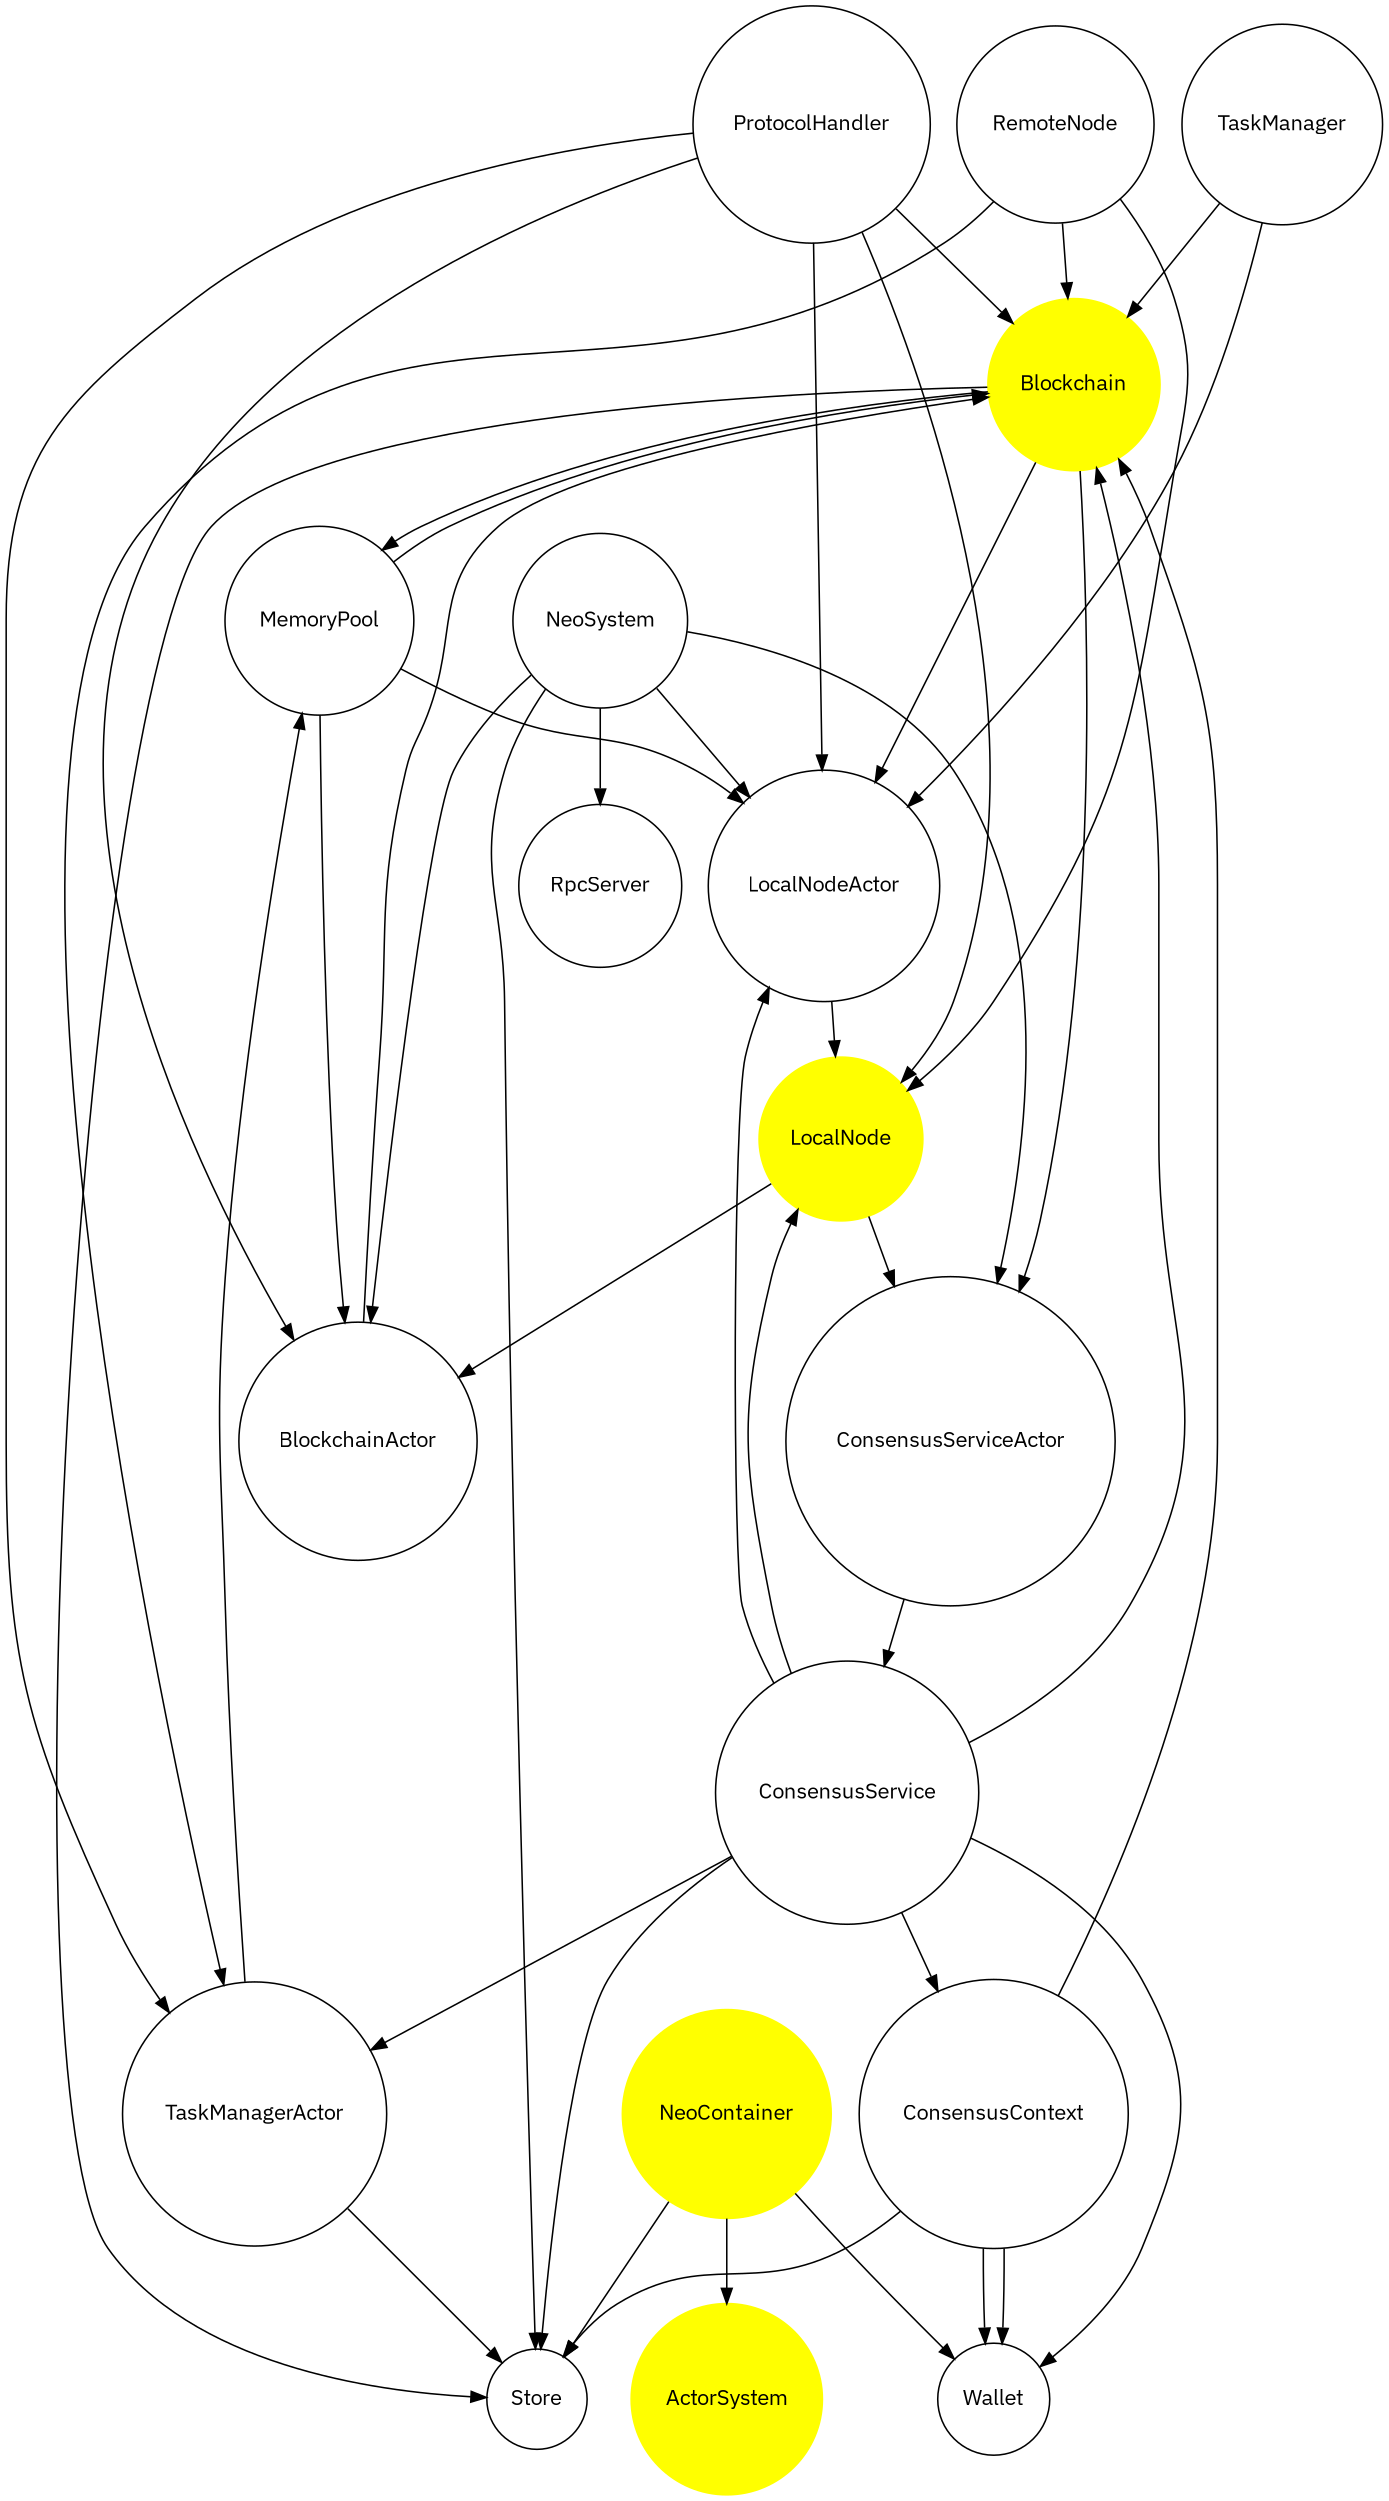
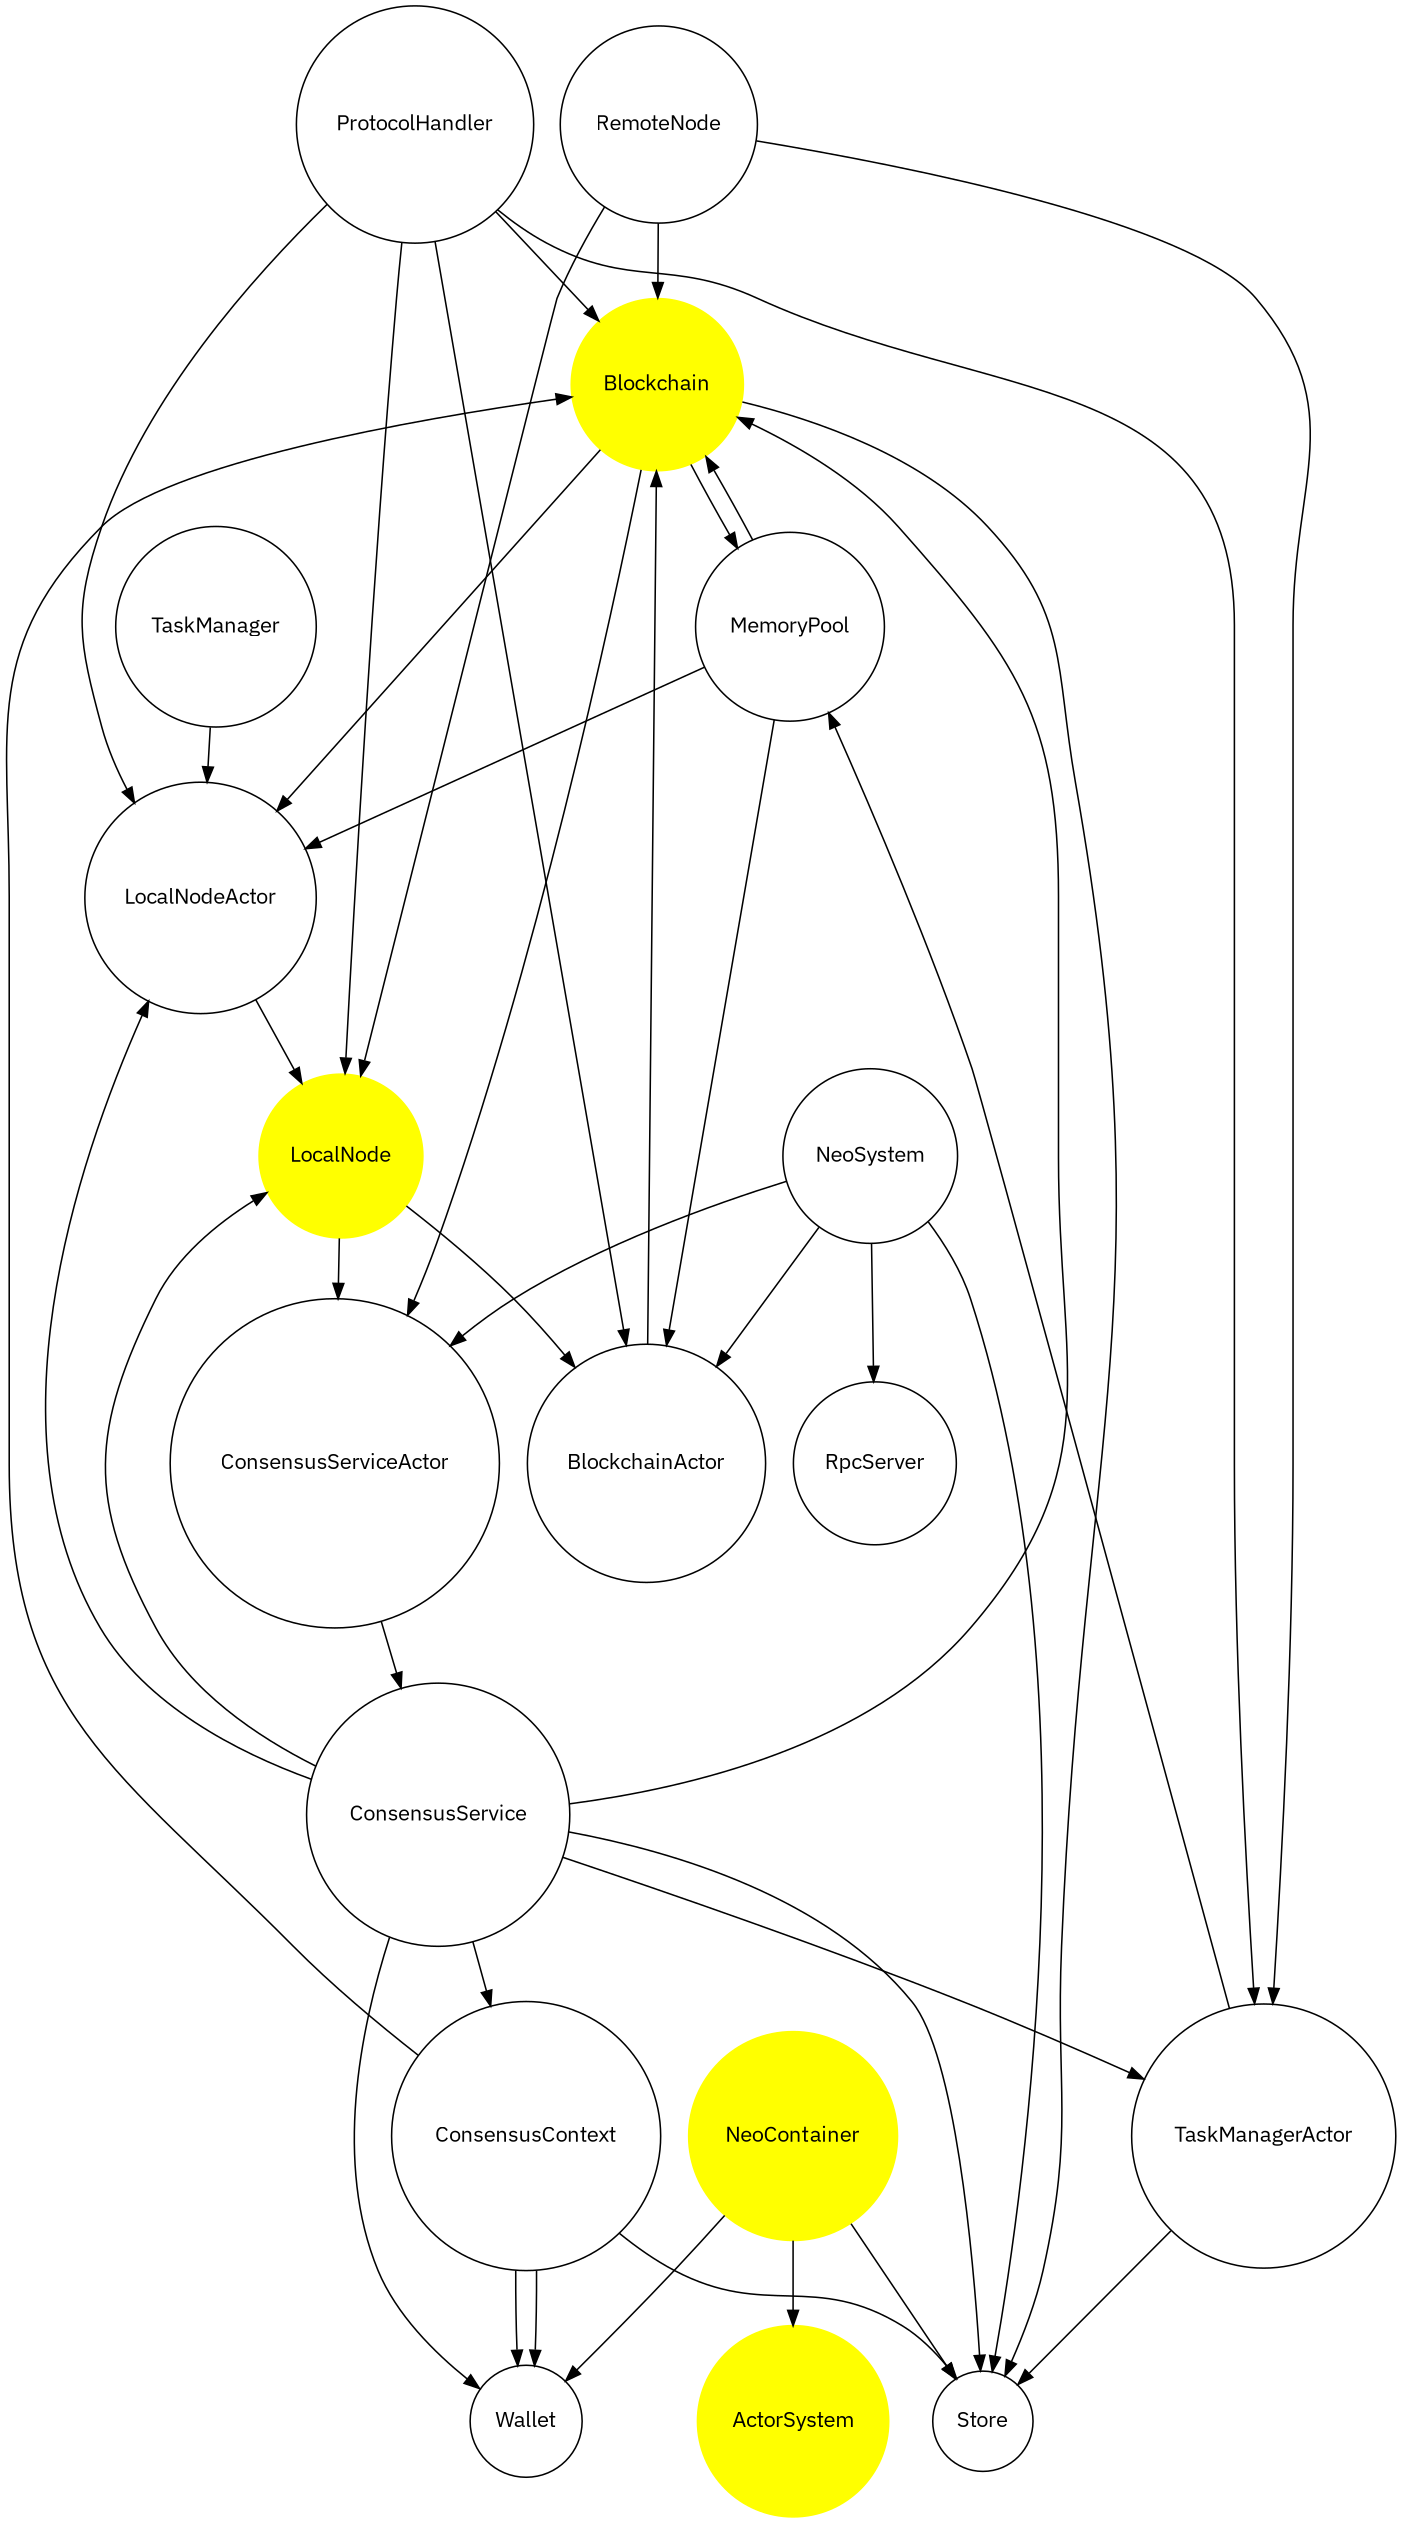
(1179, 254) -> none
(698, 737) -> none
